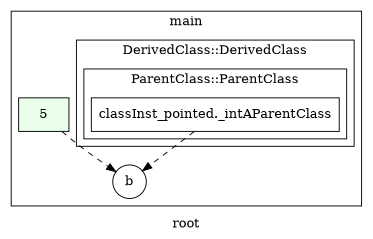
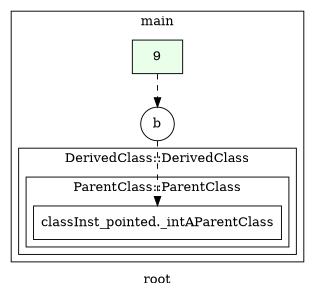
(44, 115) -> (157, 57)
(167, 153) -> (157, 169)
